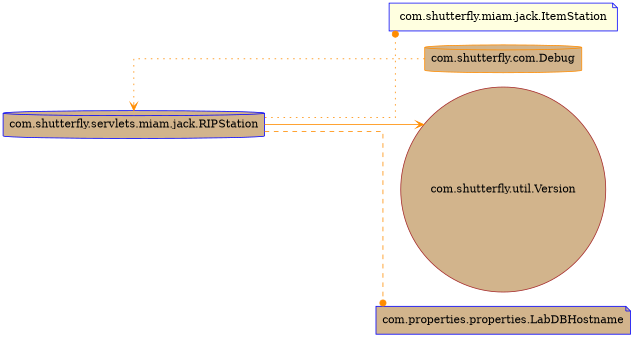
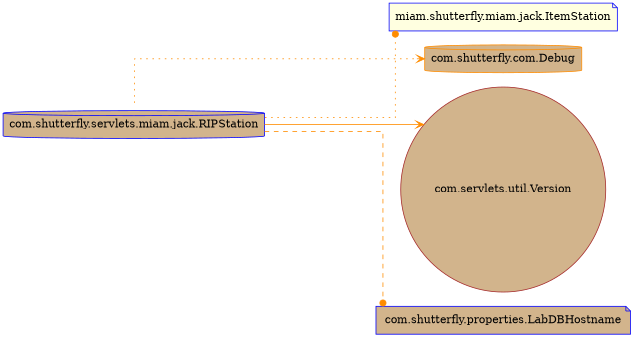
(503, 17) -> (503, 17)
(257, 59) -> (254, 59)
(503, 190) -> (503, 190)
(503, 320) -> (503, 320)
